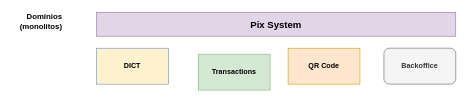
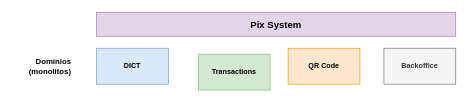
(33, 21) -> (42, 66)
(132, 66) -> (132, 66)
(420, 66) -> (420, 66)
